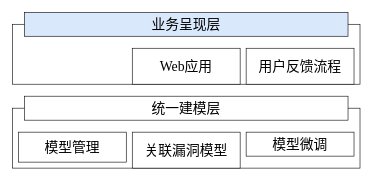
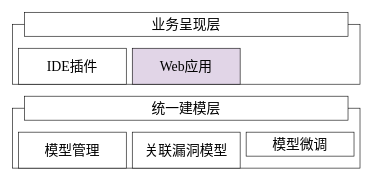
(186, 24) -> (186, 24)
none -> (72, 66)
(186, 66) -> (186, 66)
(300, 66) -> none
(72, 147) -> (72, 150)
